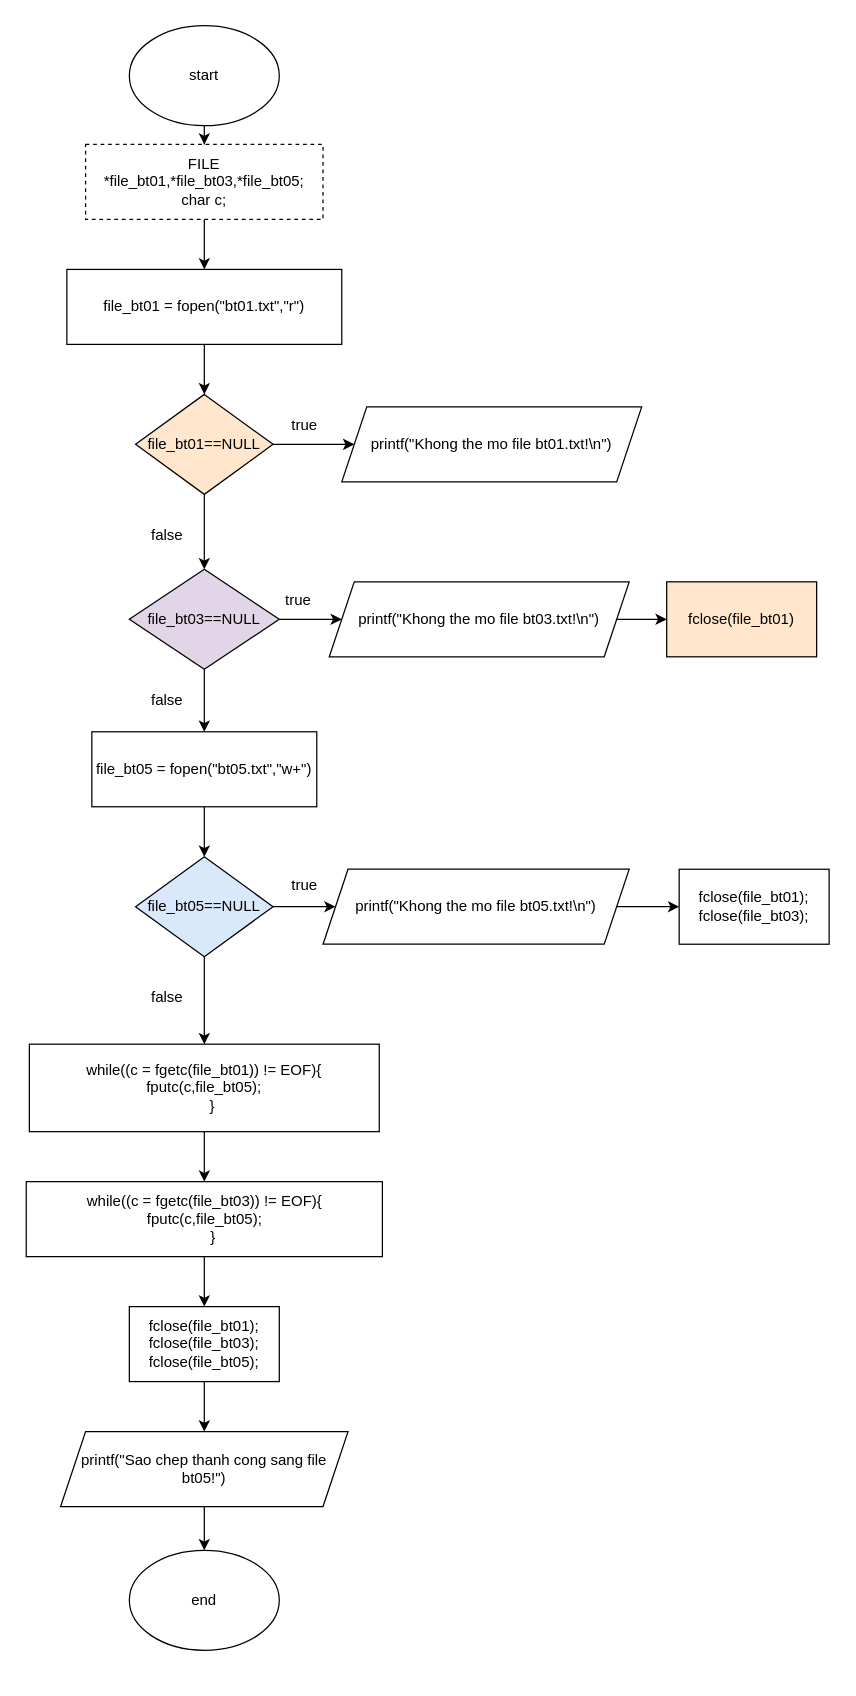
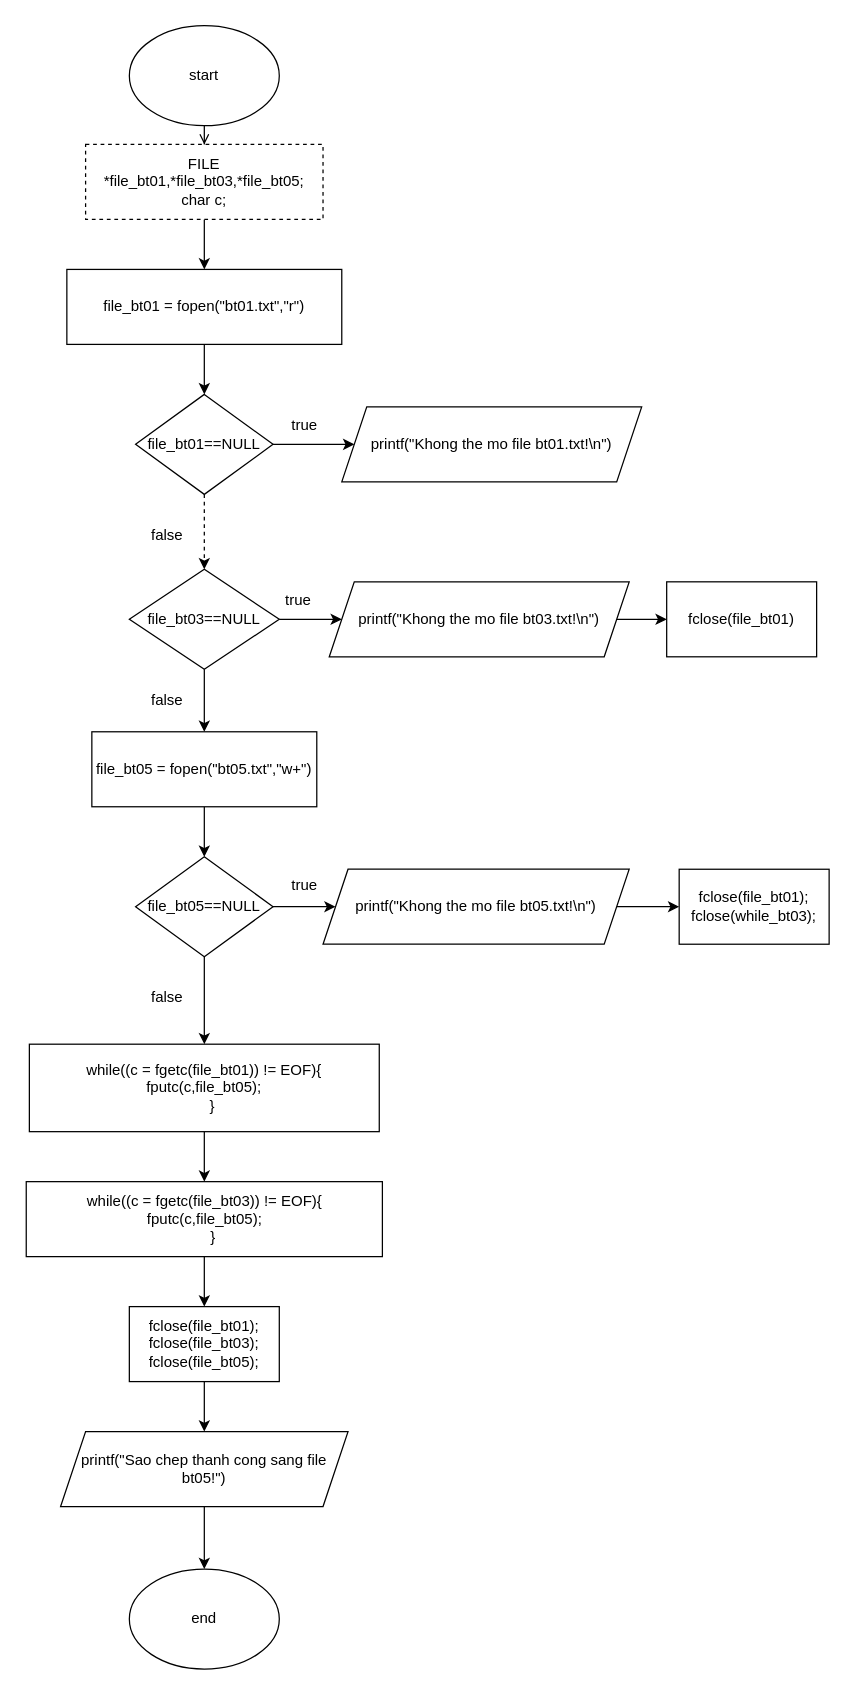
(204, 134) -> (204, 137)
(204, 444) -> (204, 444)
(204, 528) -> (204, 528)
(204, 619) -> (204, 619)
(742, 619) -> (742, 619)
(204, 907) -> (204, 907)
(754, 907) -> (754, 907)
(204, 1601) -> (204, 1619)
